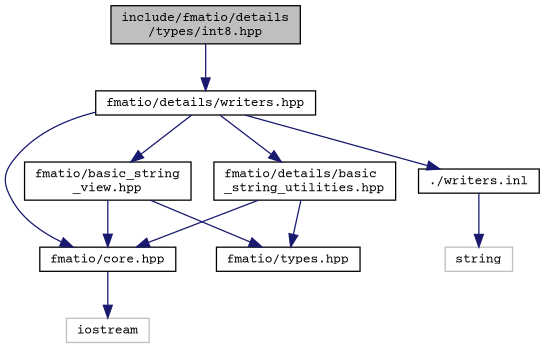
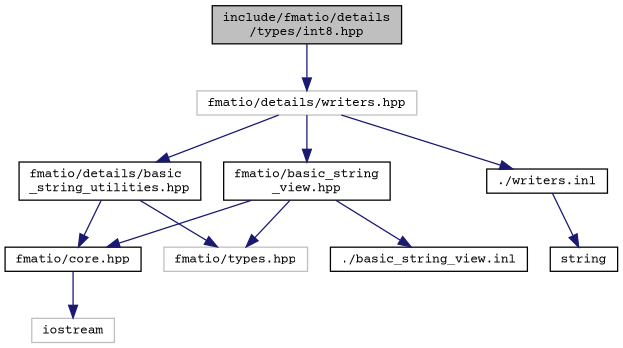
(206, 103) -> (307, 103)
(10, 165) -> none
(288, 259) -> (236, 259)
none -> (429, 259)
(479, 259) -> (584, 259)
